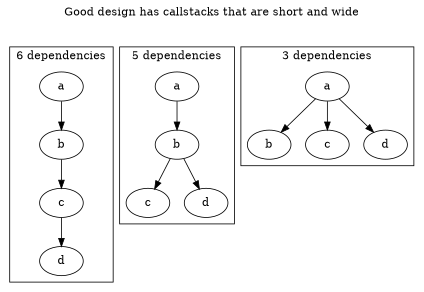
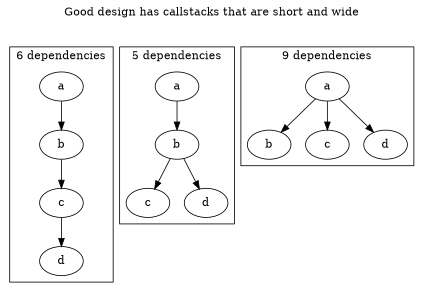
(327, 56) -> (327, 56)
